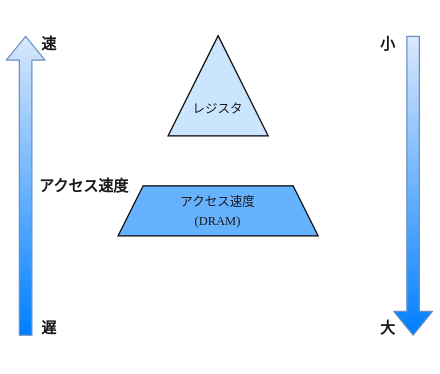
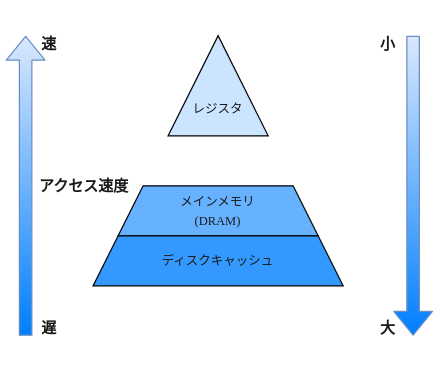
(218, 211) -> (218, 211)
none -> (218, 261)
